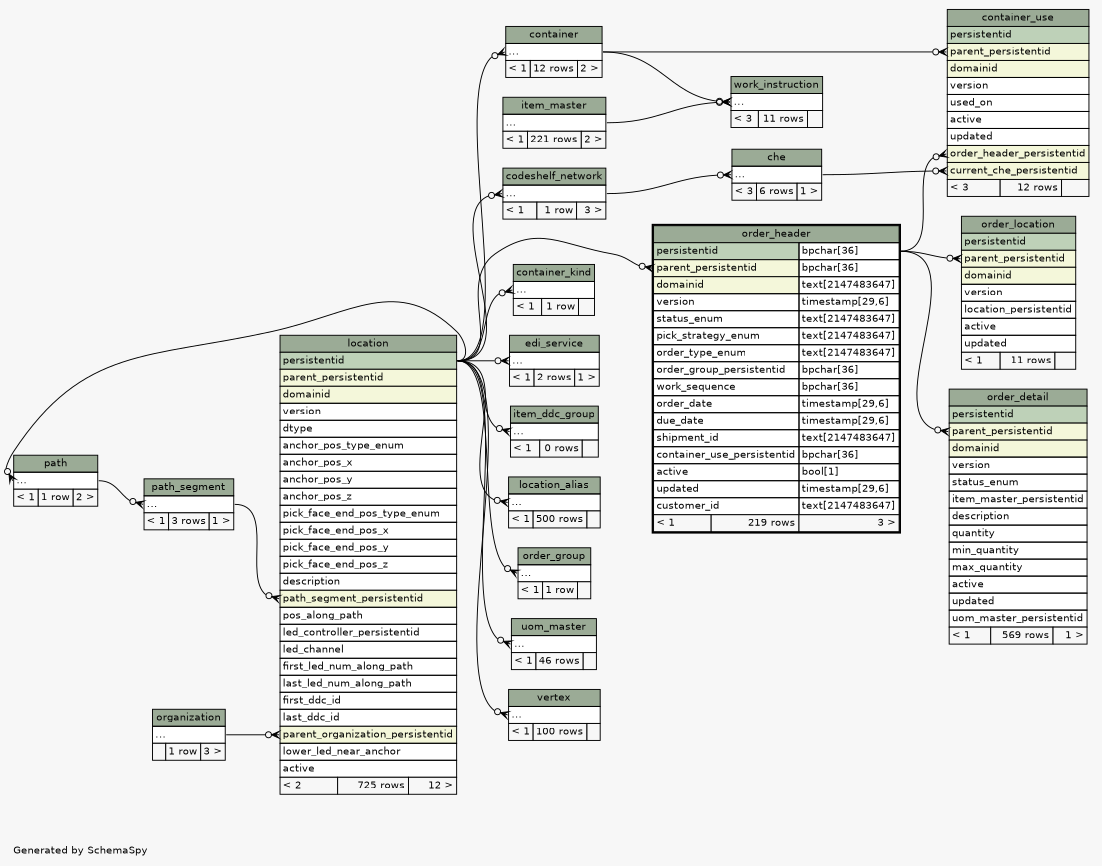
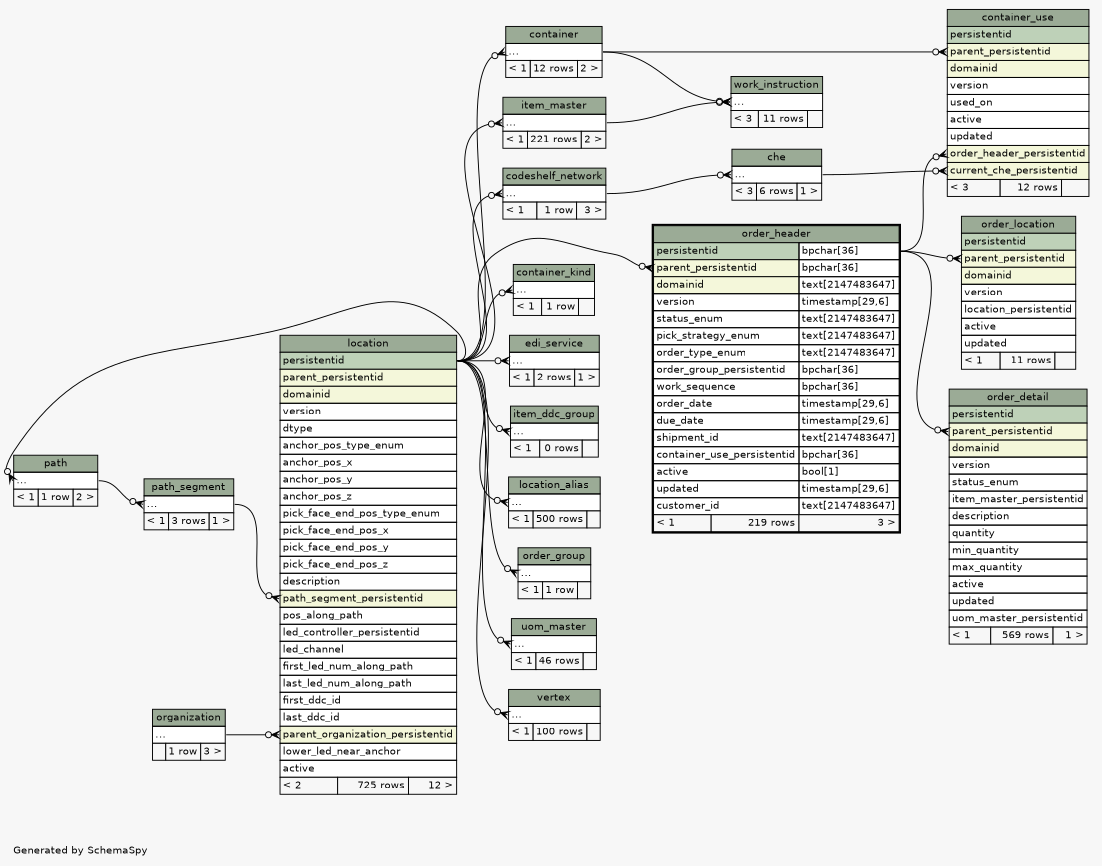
none -> (491, 288)
